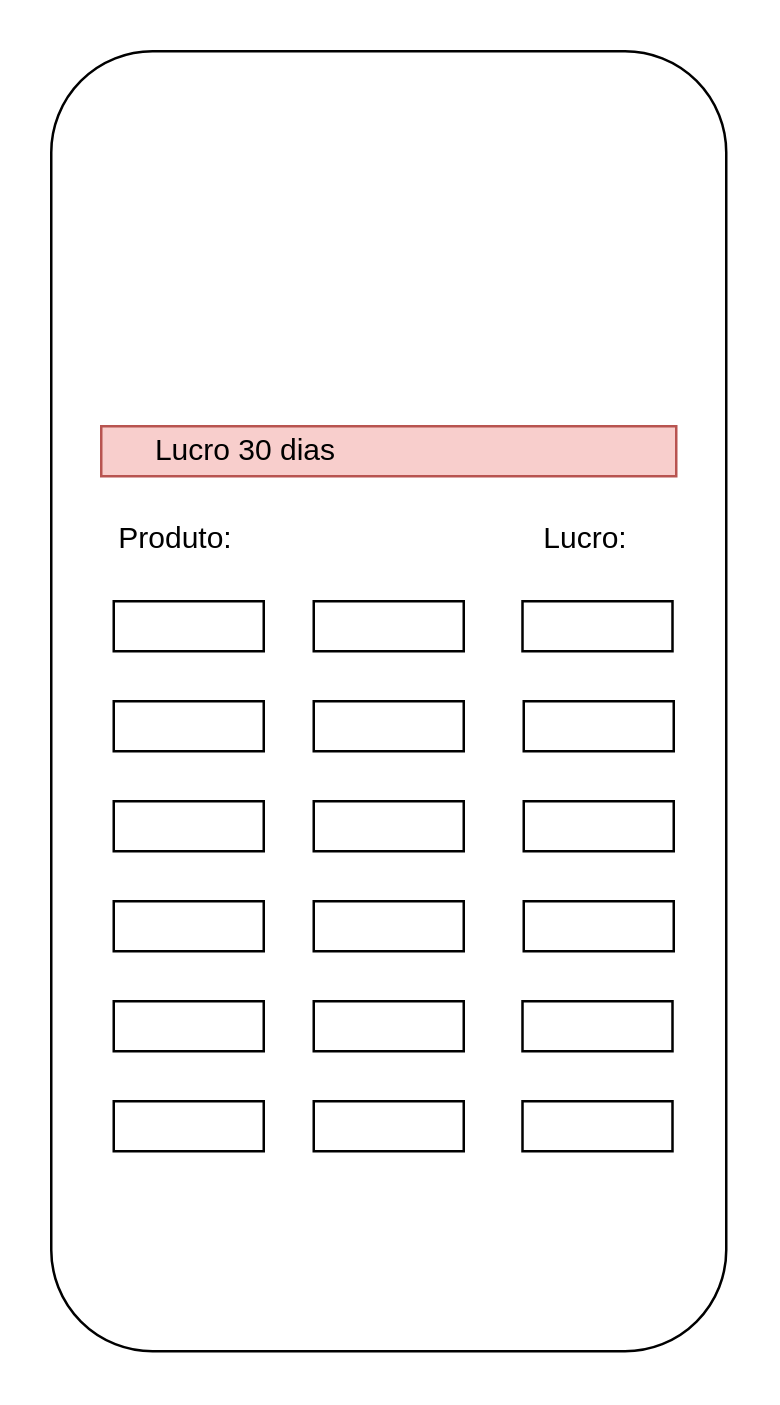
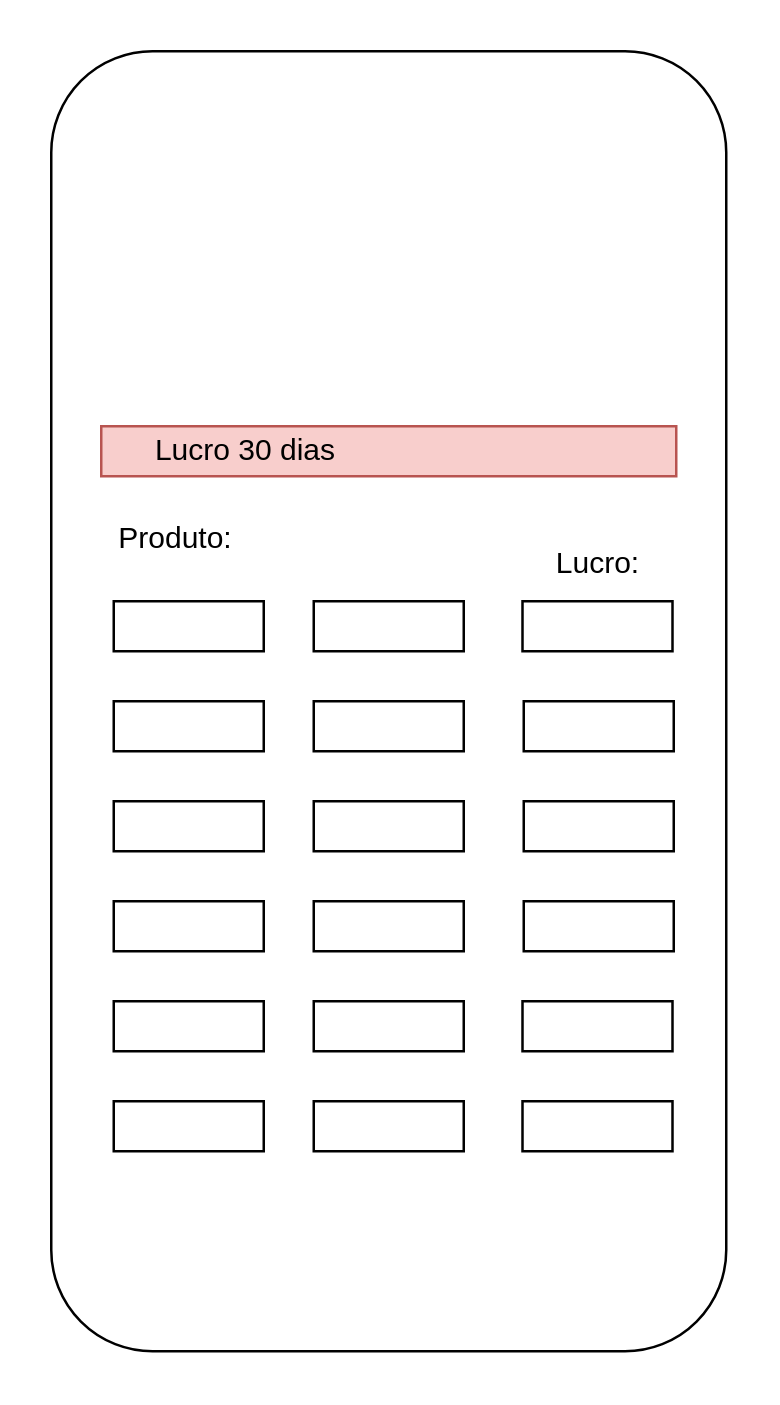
(586, 539) -> (599, 564)
